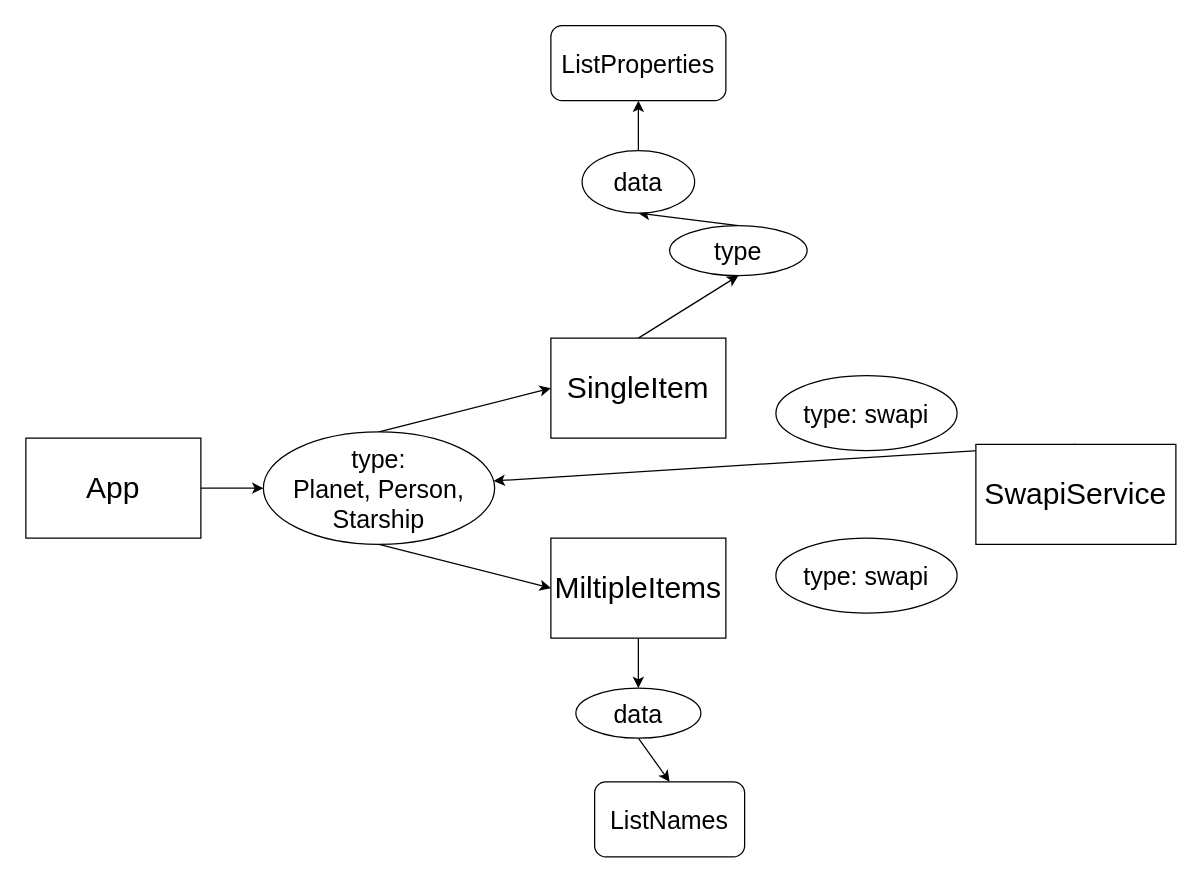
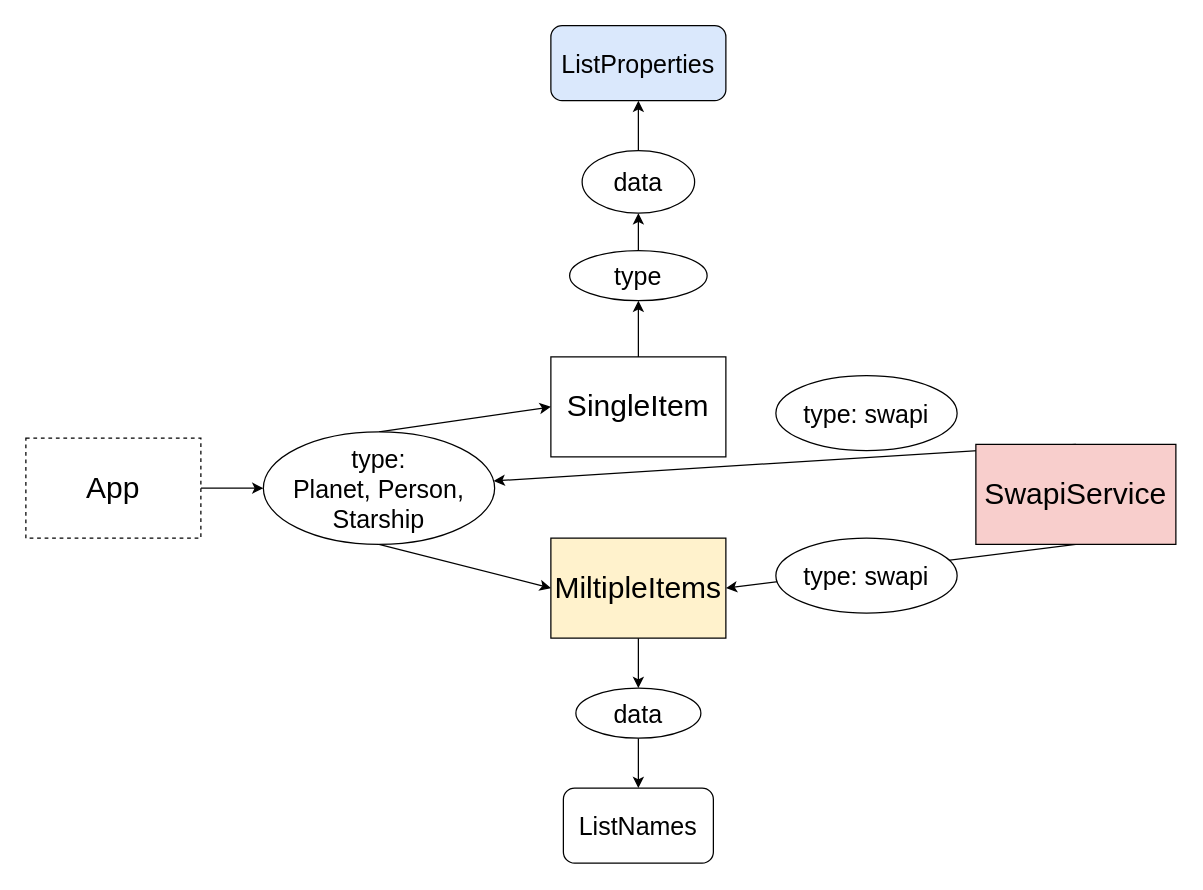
(638, 63) -> (638, 63)
(738, 251) -> (638, 276)
(638, 388) -> (638, 407)
(113, 488) -> (113, 488)
(1076, 494) -> (1076, 494)
none -> (1011, 552)
(638, 588) -> (638, 588)
(669, 819) -> (638, 826)
